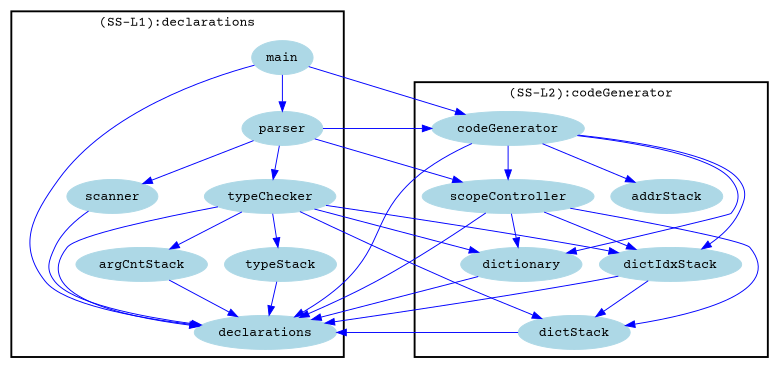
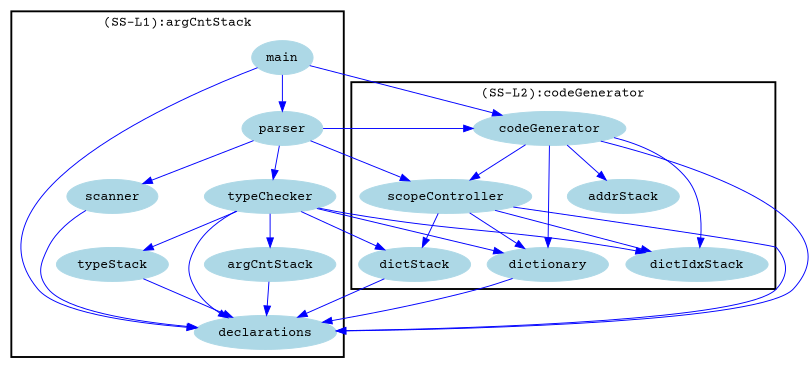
(178, 22) -> (178, 22)
(626, 296) -> none
(477, 300) -> none
